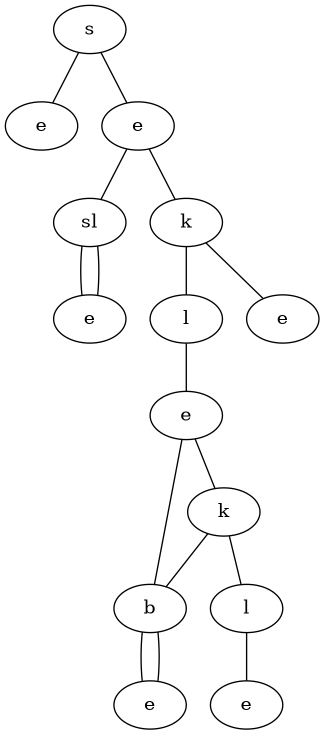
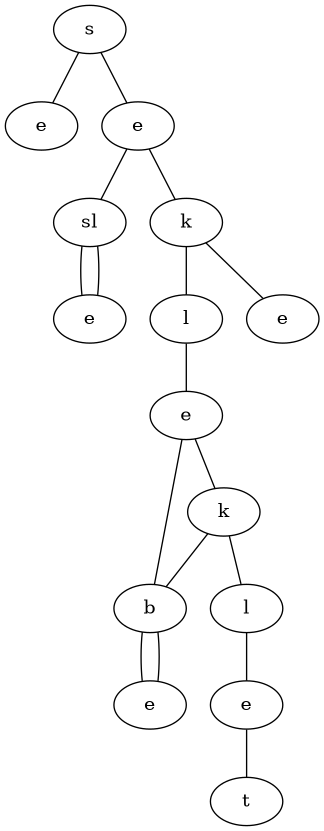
none -> (247, 801)
